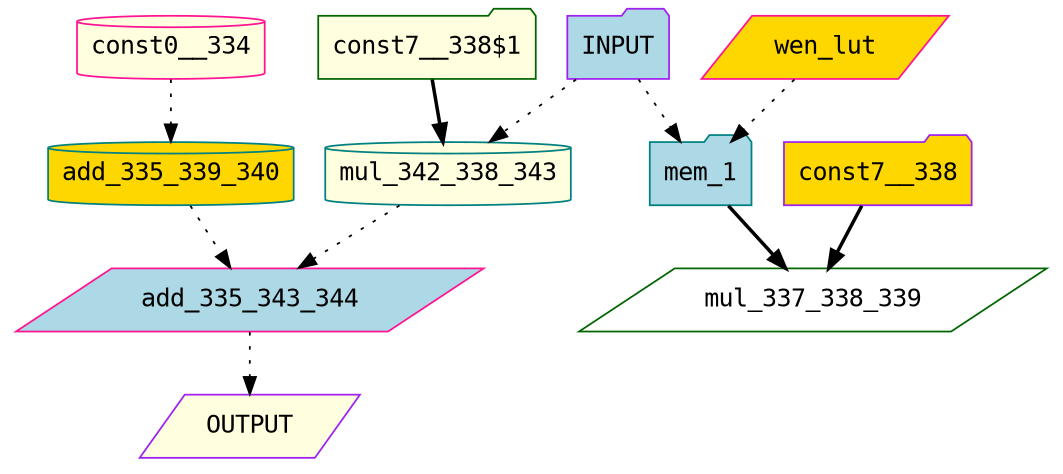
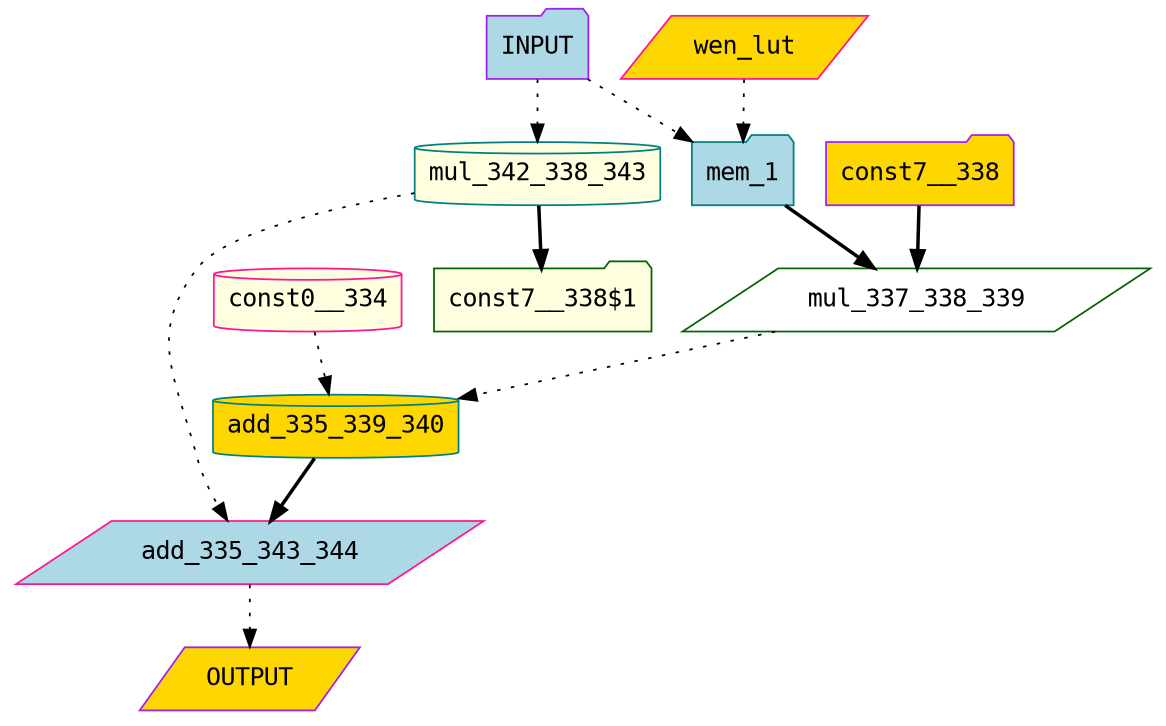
(436, 102) -> (540, 228)
(206, 229) -> (298, 482)
none -> (626, 363)
(250, 426) -> (250, 679)
